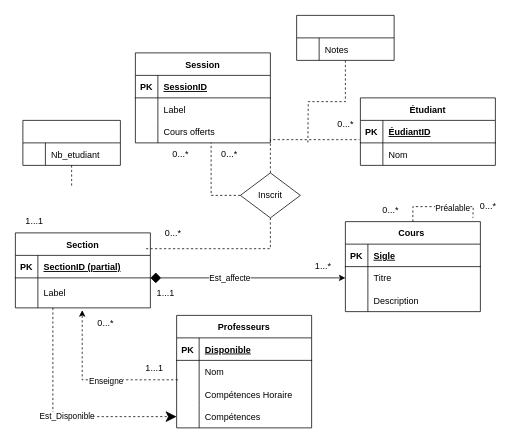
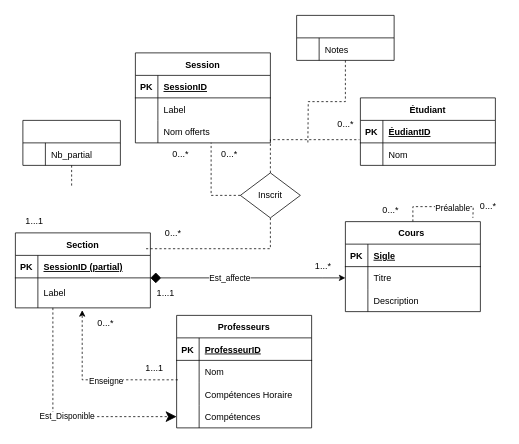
(195, 132) -> (190, 132)
(78, 155) -> (74, 155)
(87, 267) -> (87, 267)
(226, 350) -> (235, 350)
